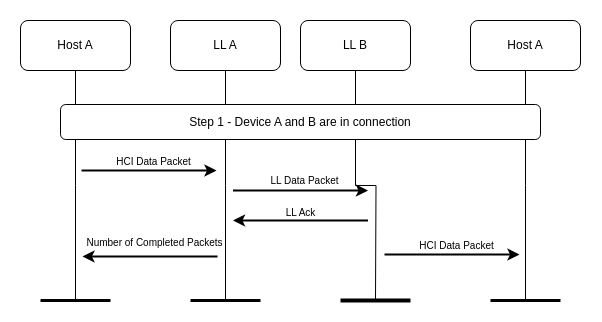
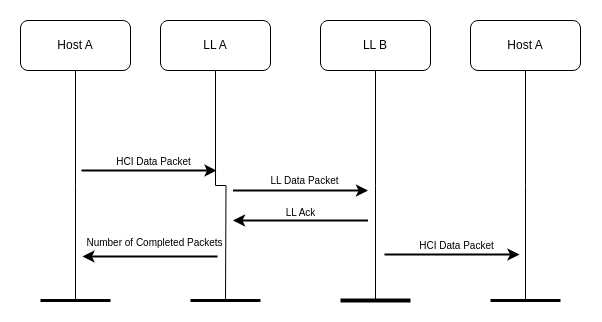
(226, 46) -> (216, 46)
(356, 46) -> (376, 46)
(301, 122) -> none
